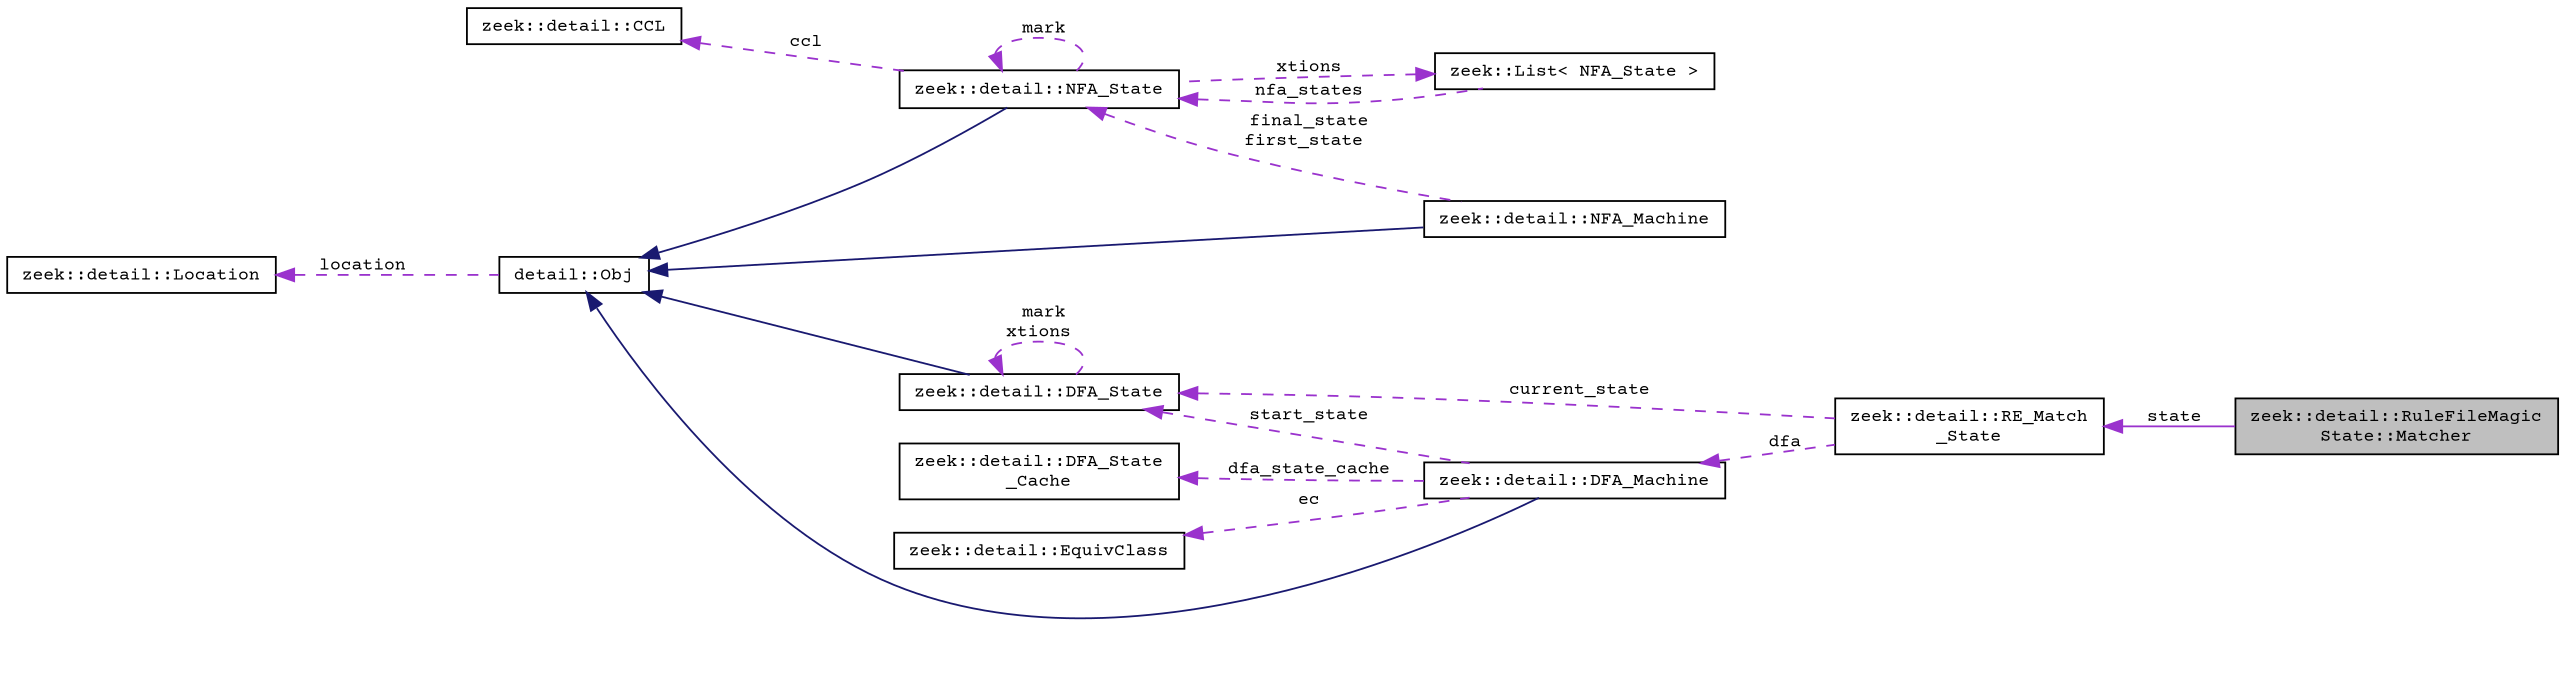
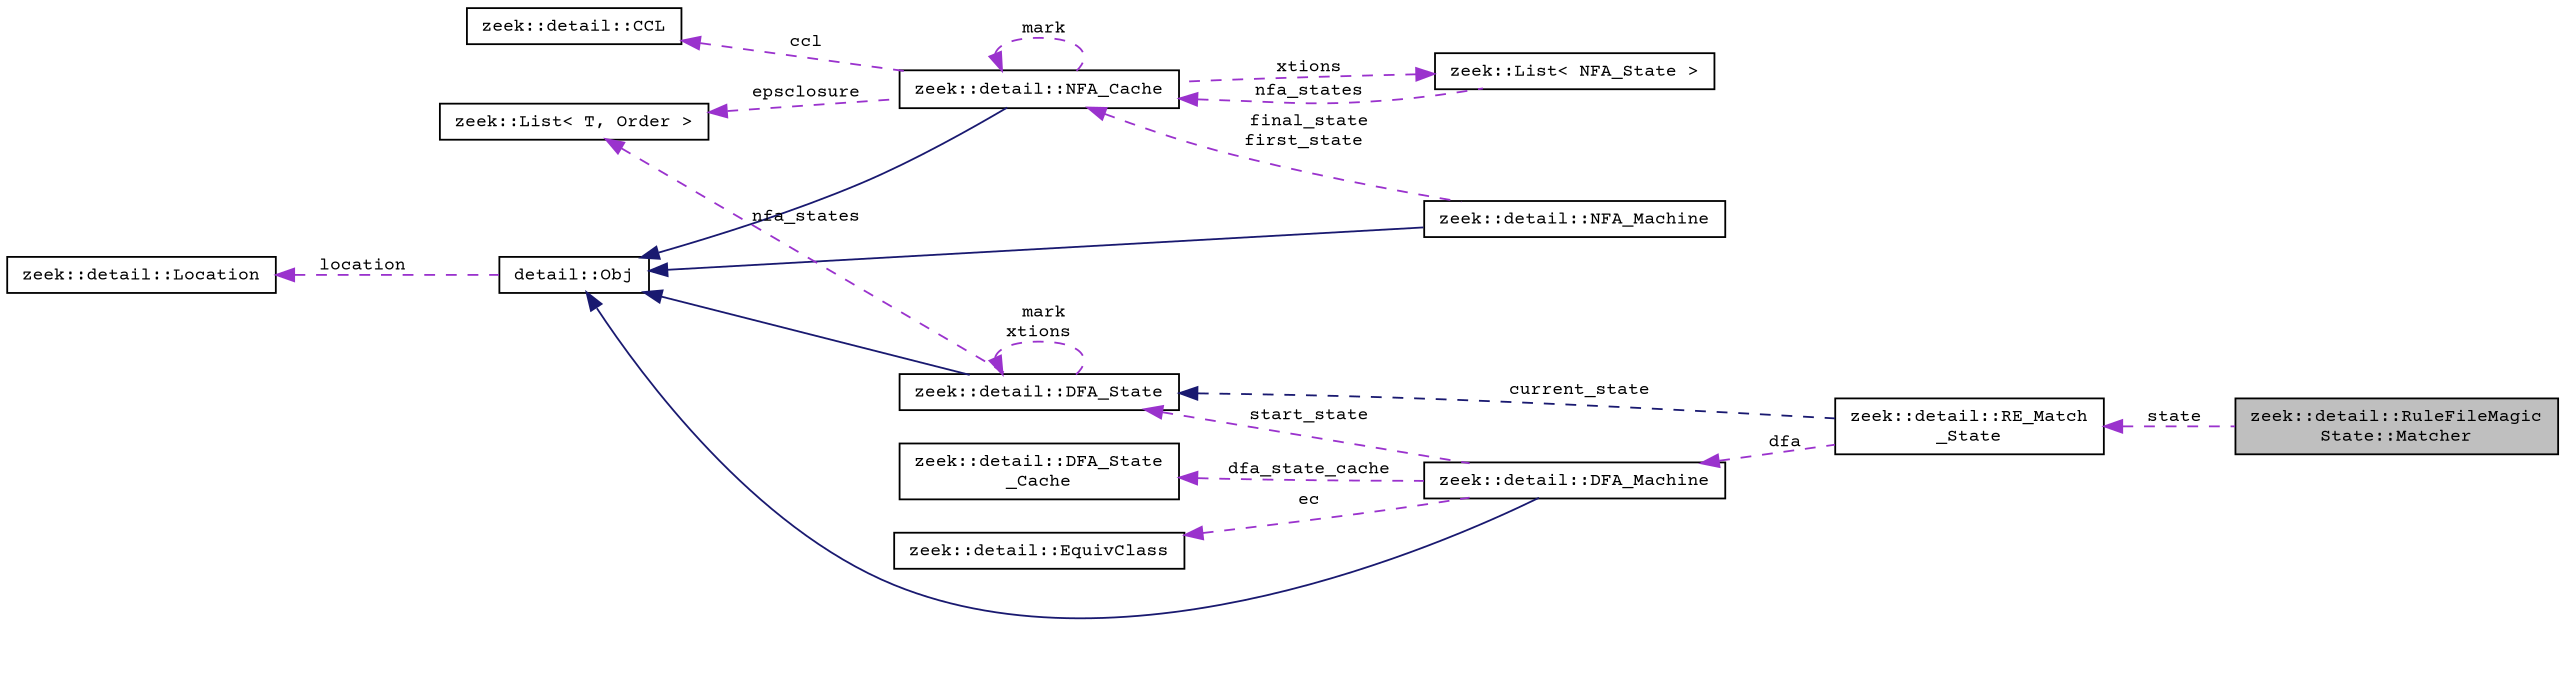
(1039, 89) -> (1039, 89)
none -> (574, 122)
(1517, 402) -> (1517, 402)
(2179, 426) -> (2179, 426)
